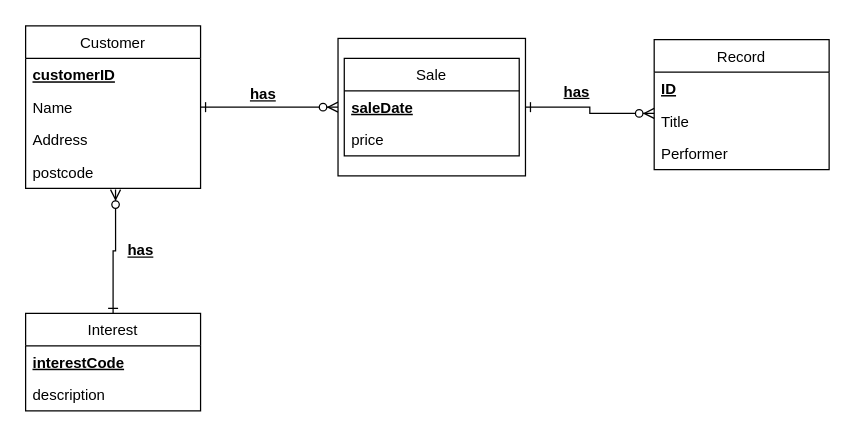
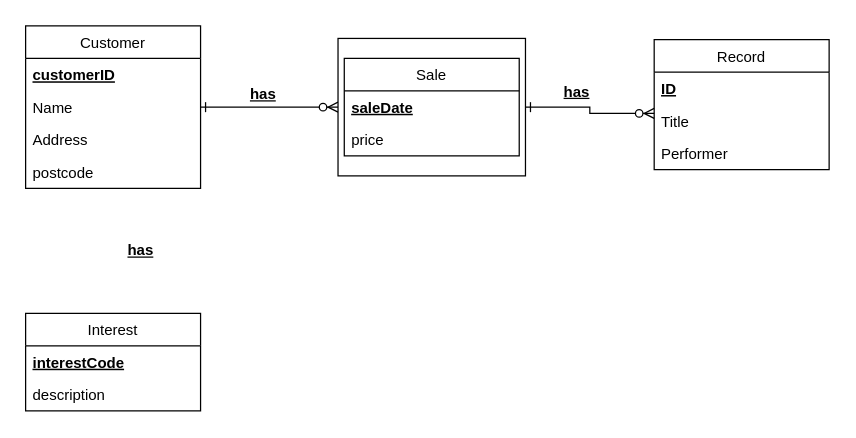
(114, 251) -> none
